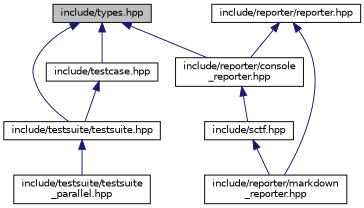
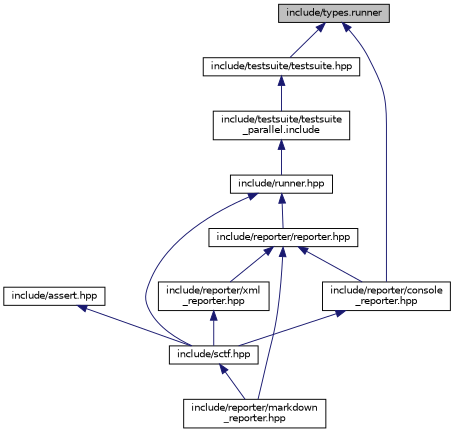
(102, 13) -> (334, 13)
(102, 72) -> none
none -> (281, 184)
(82, 189) -> (281, 125)
none -> (54, 296)
none -> (214, 296)
